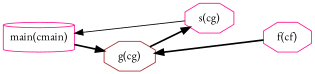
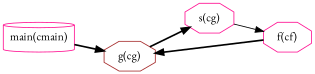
(134, 27) -> (245, 27)
